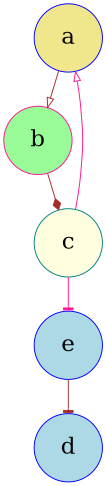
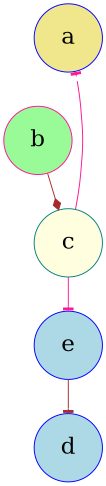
(55, 85) -> none
(83, 145) -> (83, 145)
